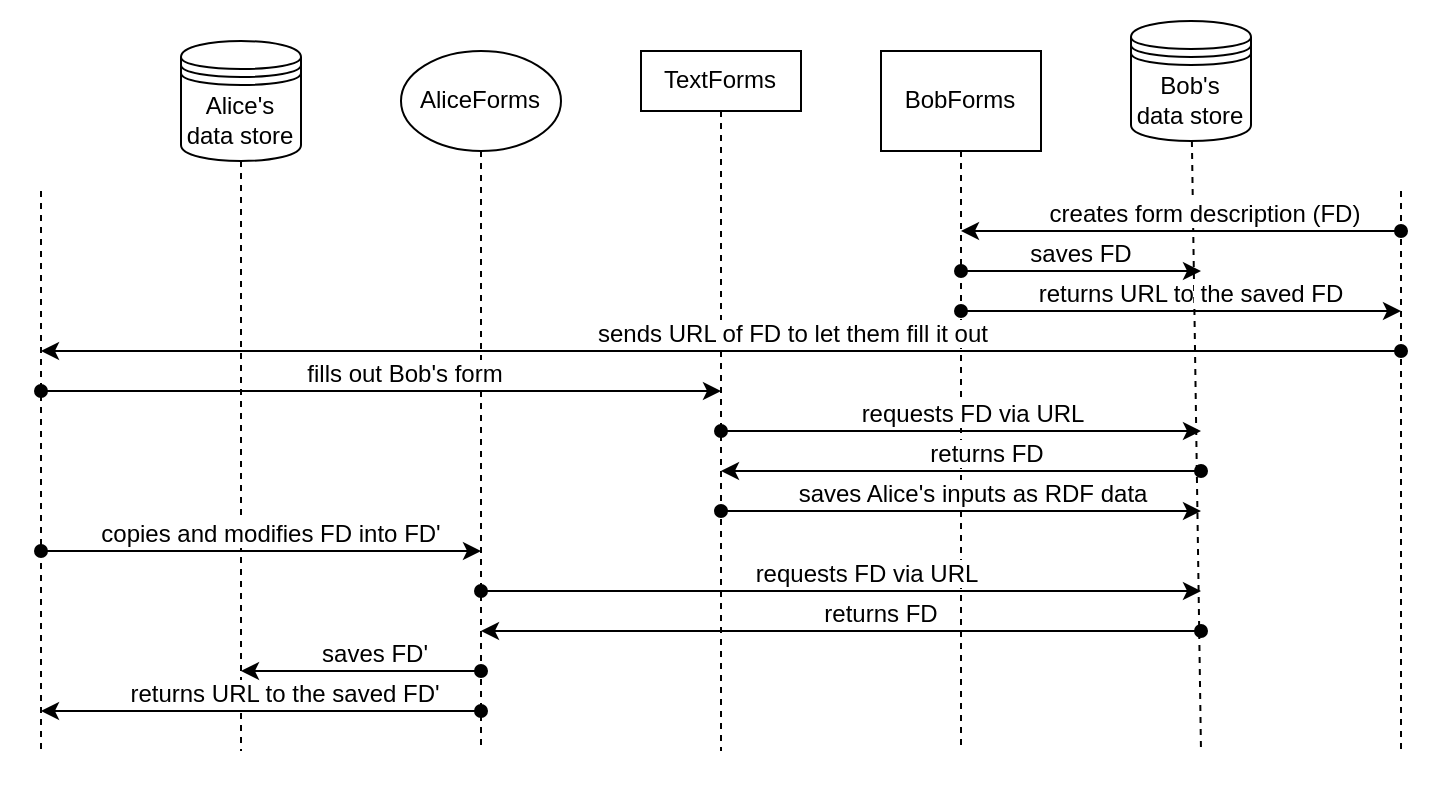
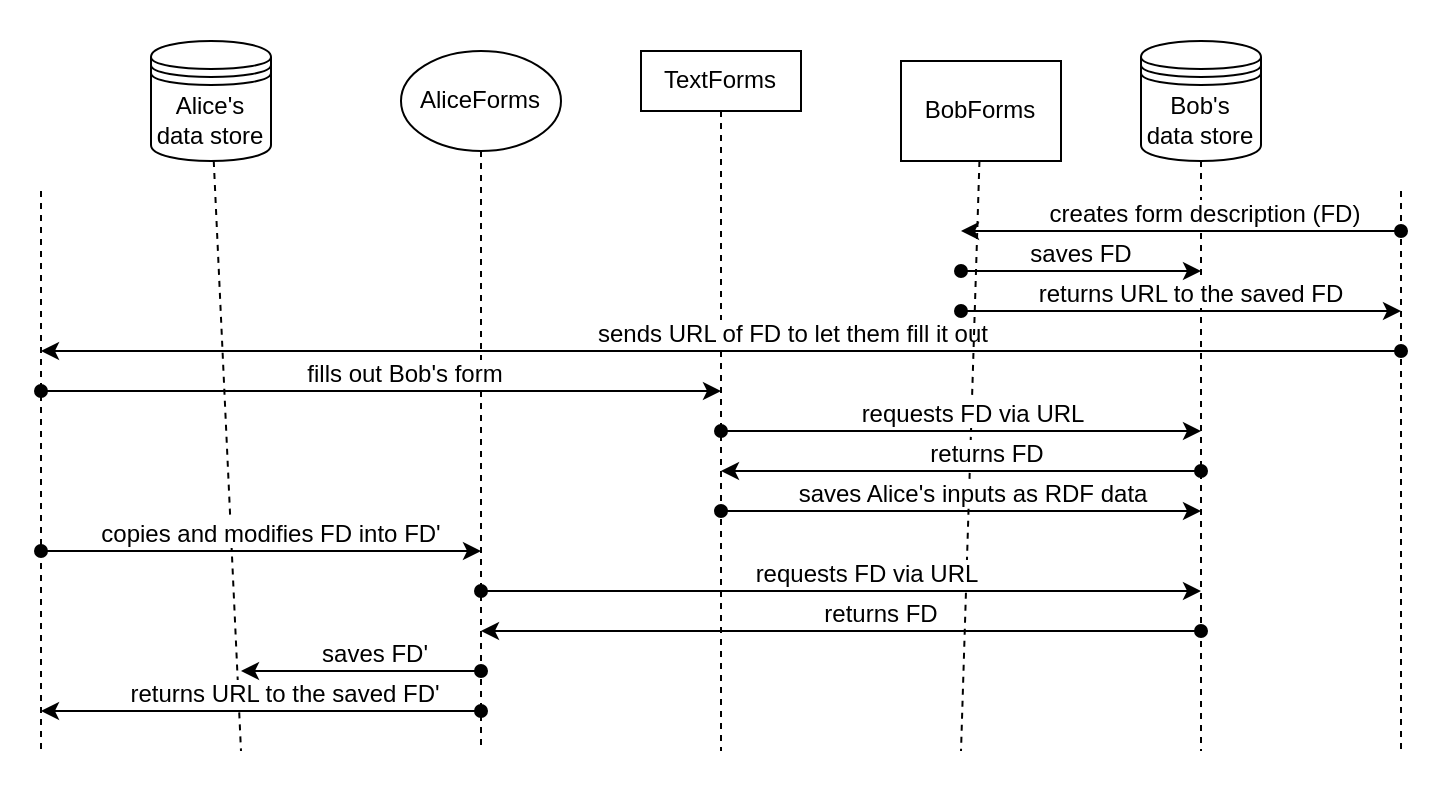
(1191, 81) -> (1201, 101)
(241, 101) -> (211, 101)
(961, 101) -> (981, 111)
